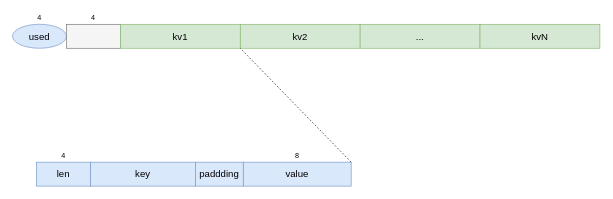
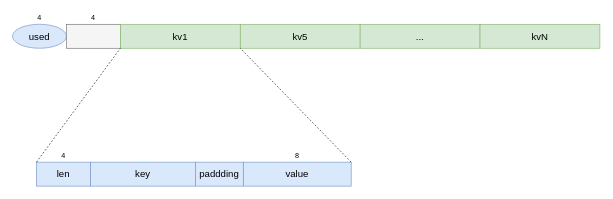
(300, 36) -> (300, 36)
none -> (77, 107)
